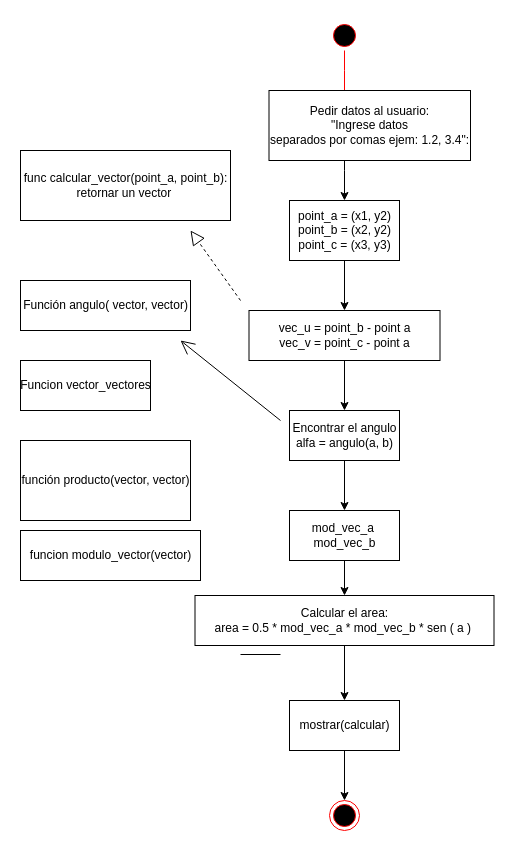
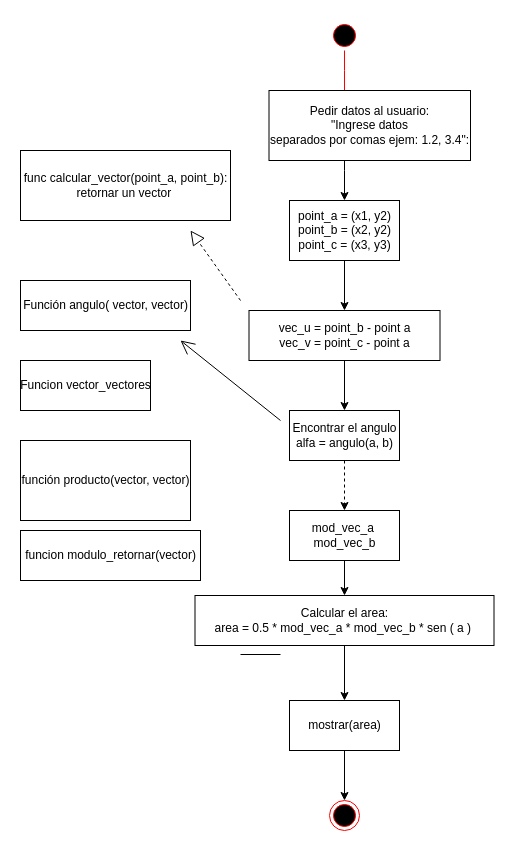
(345, 483) -> (345, 483)
(111, 556) -> (111, 556)
(345, 726) -> (345, 726)
